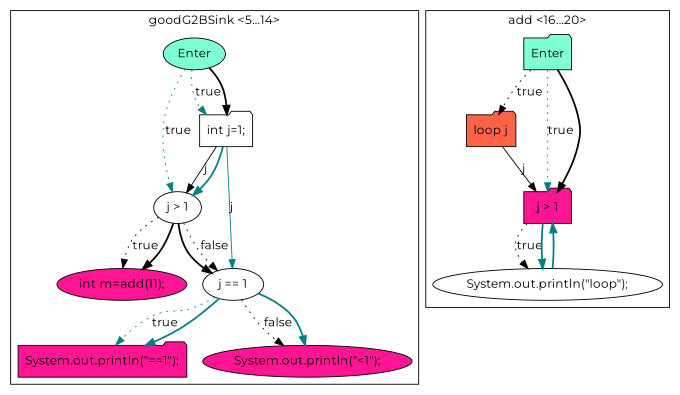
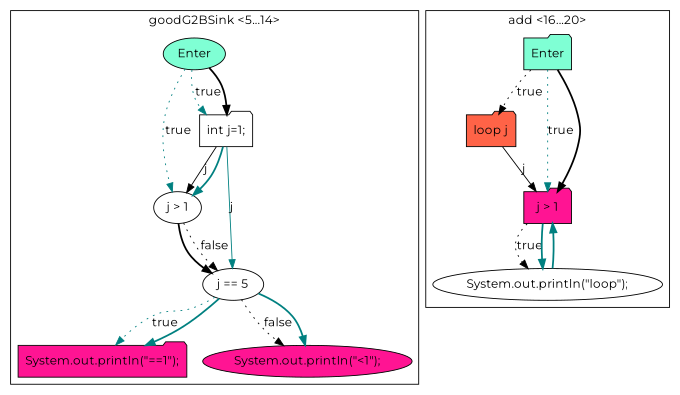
(122, 284) -> none
(233, 284) -> (233, 284)
